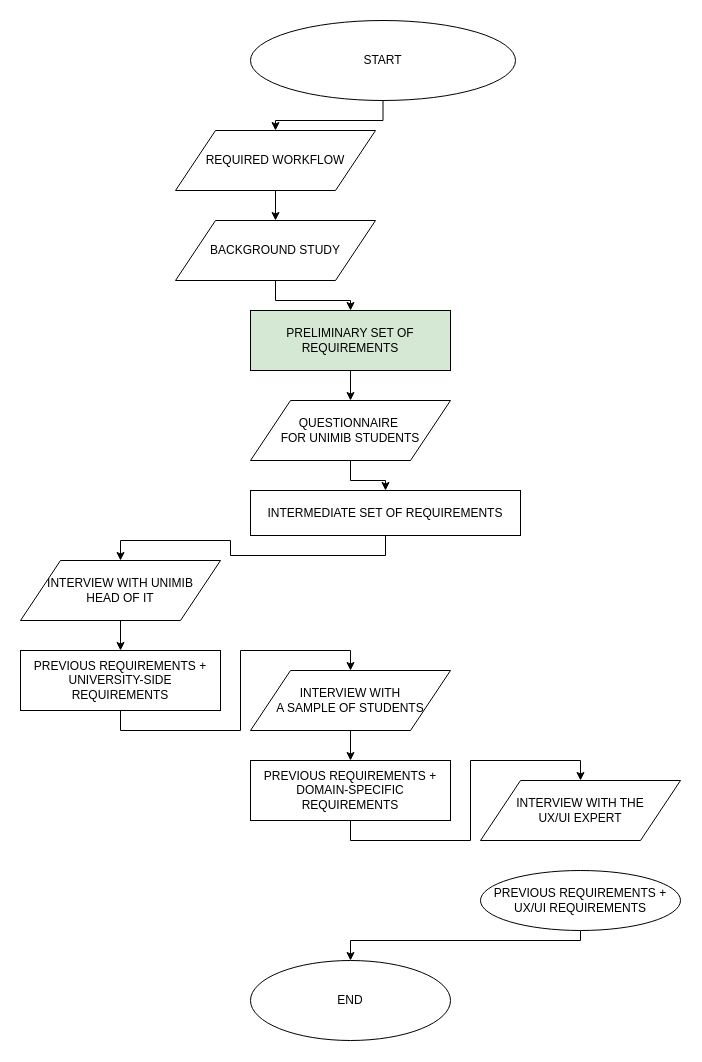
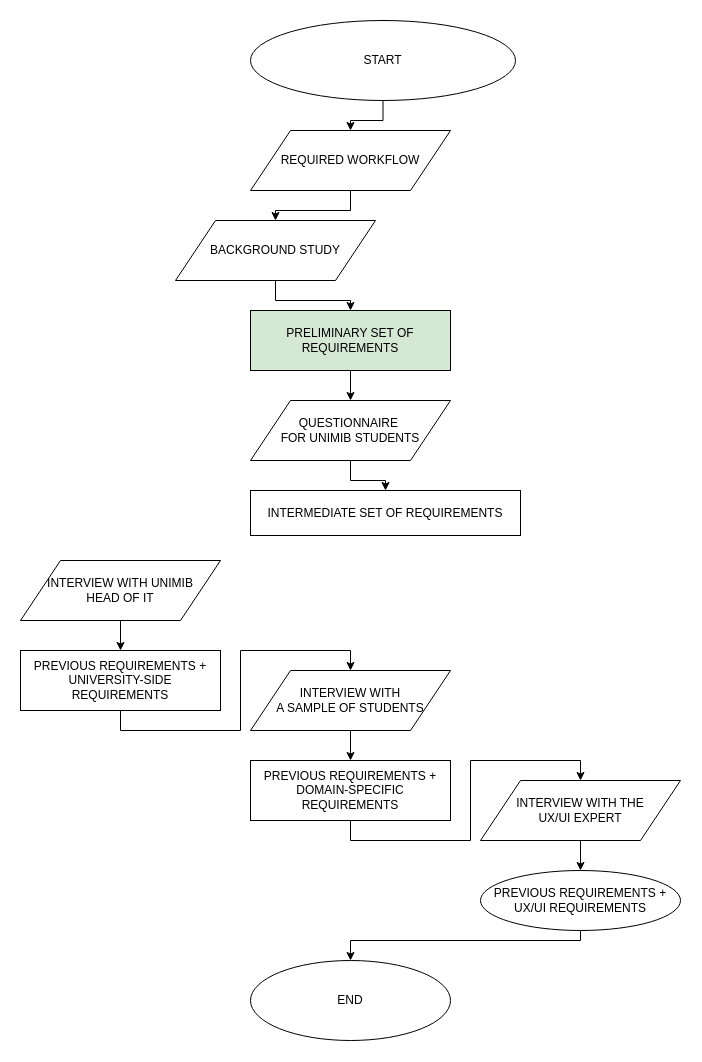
(276, 161) -> (351, 161)
(250, 556) -> none
none -> (581, 852)
